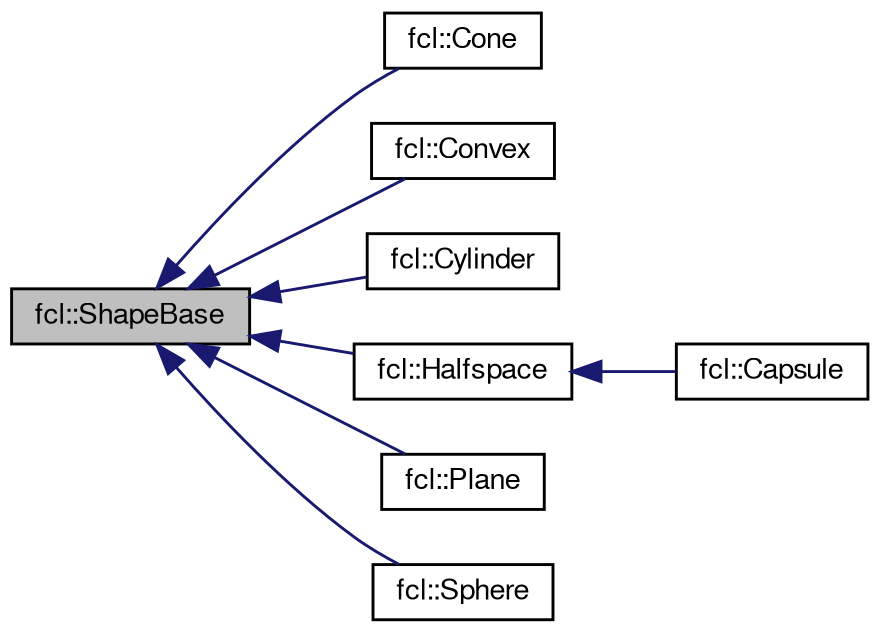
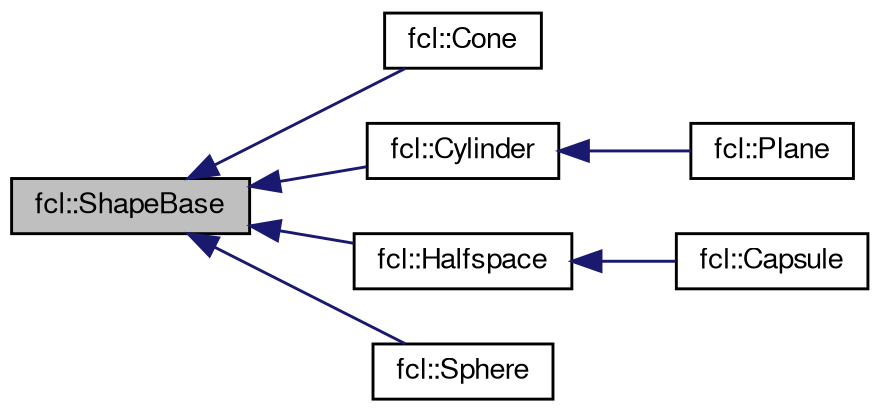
(463, 151) -> none
(310, 406) -> (640, 151)
